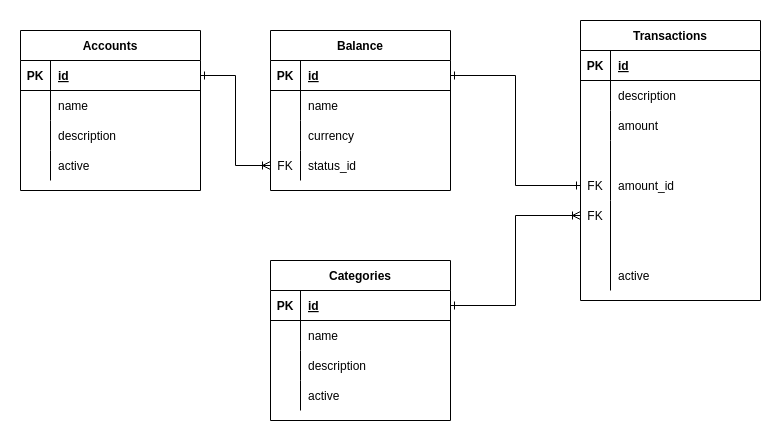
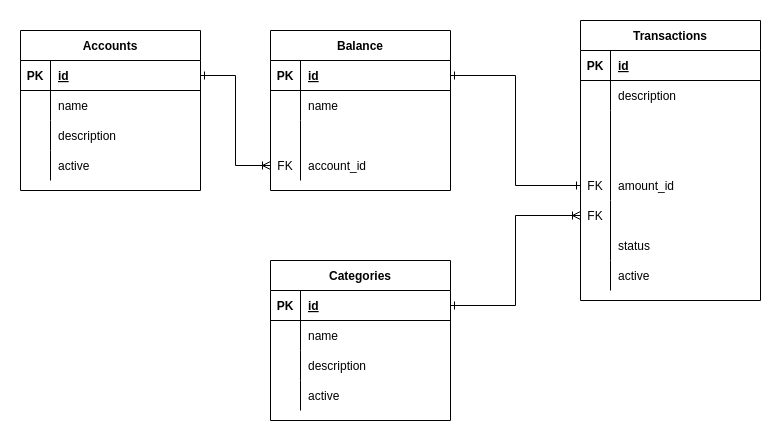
(686, 126) -> none
(376, 136) -> none
(337, 166) -> (340, 166)
none -> (686, 246)
